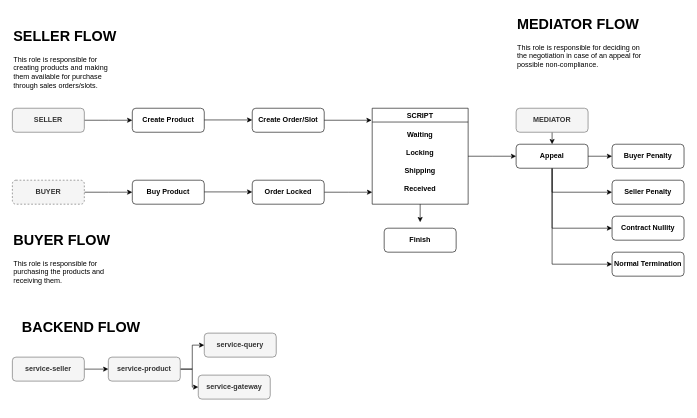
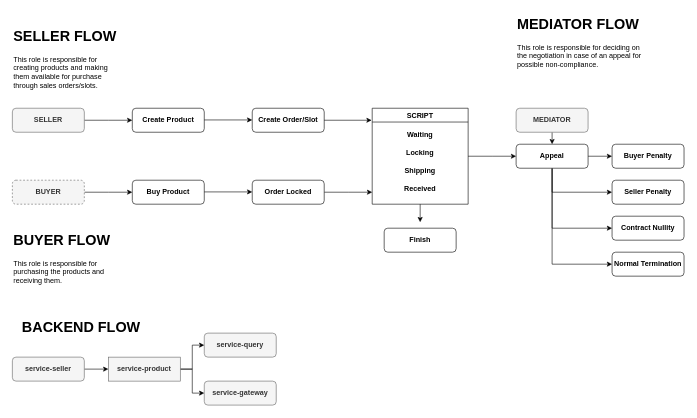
(144, 369) -> (144, 369)
(234, 387) -> (240, 393)
